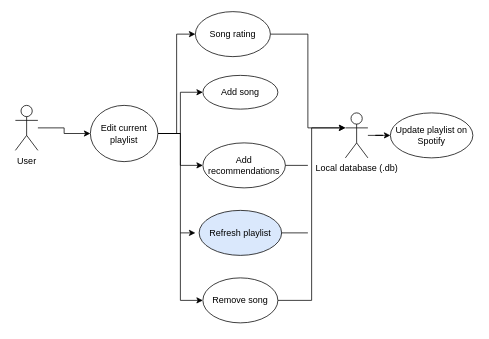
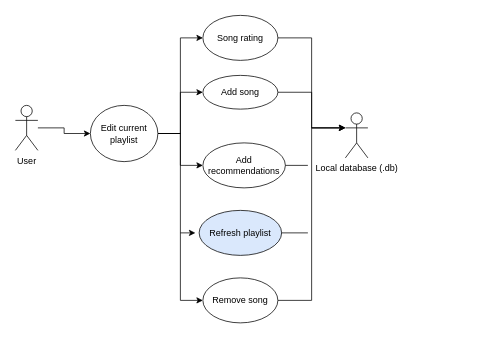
(233, 34) -> (240, 38)
none -> (293, 92)
(382, 135) -> none
(432, 135) -> none
